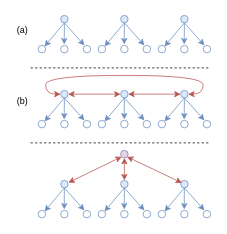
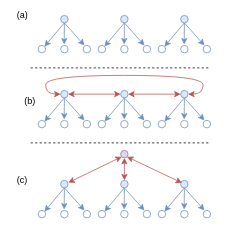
(27, 30) -> (27, 15)
(27, 102) -> (34, 102)
none -> (27, 180)
